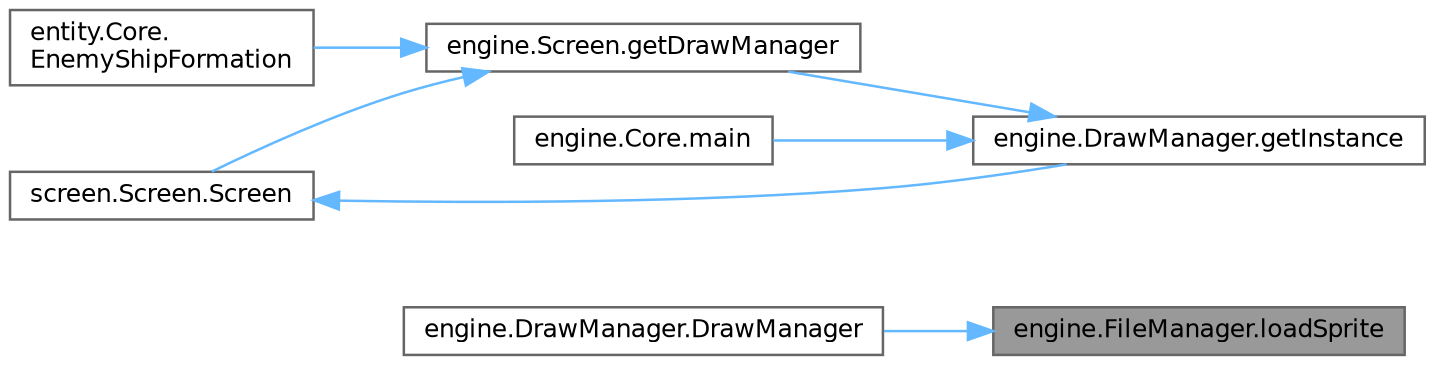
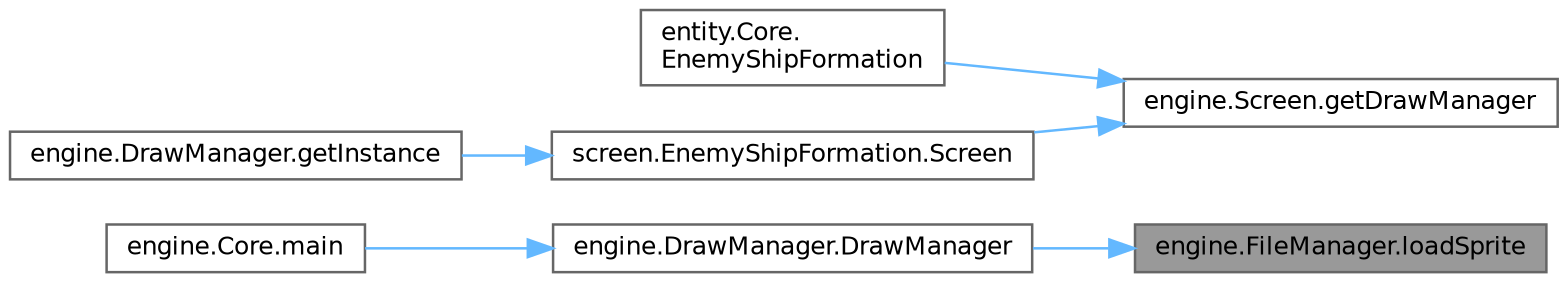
(909, 92) -> none
(860, 140) -> (446, 248)
(162, 196) -> (793, 156)
